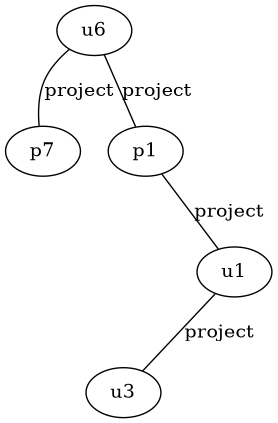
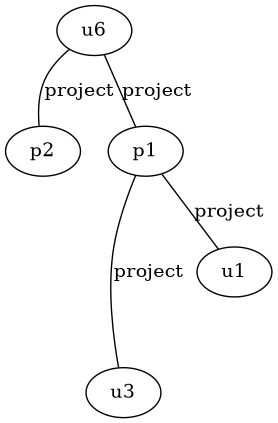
(43, 151) -> (43, 151)
(179, 332) -> (111, 270)
